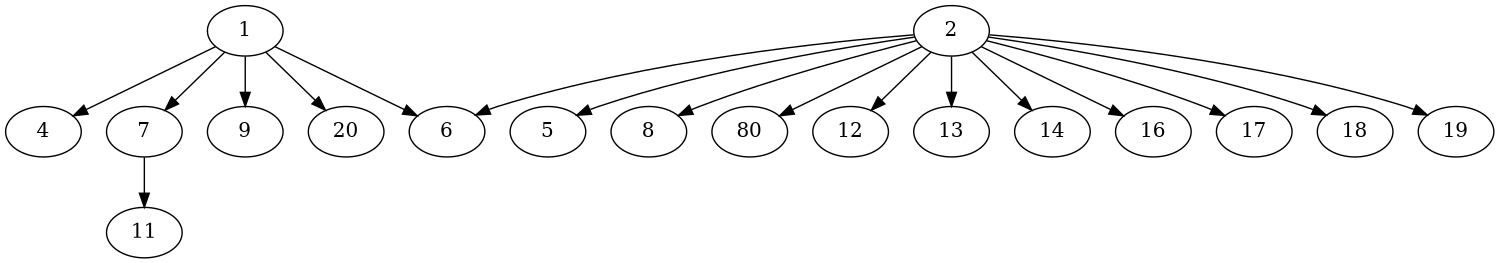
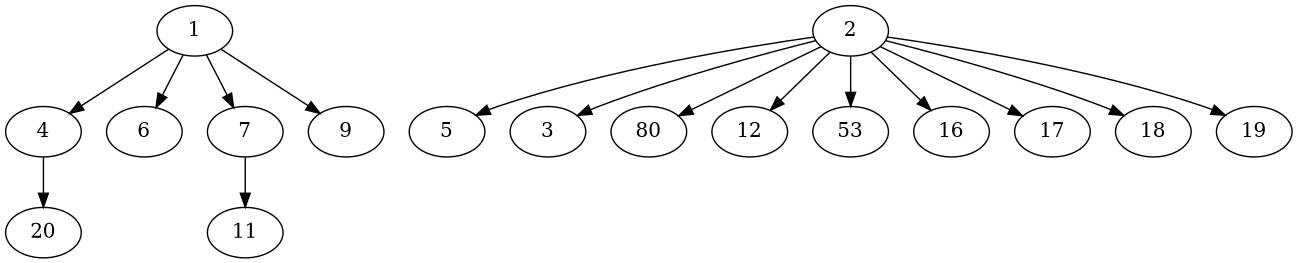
(699, 61) -> none
(291, 76) -> (43, 175)
(649, 132) -> (548, 132)
(952, 132) -> (851, 132)
(1052, 132) -> none
